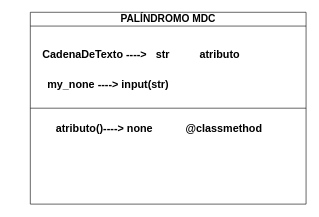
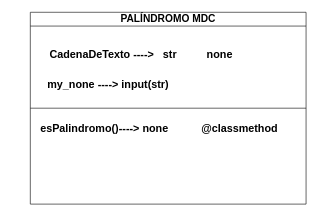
(141, 54) -> (141, 54)
(159, 129) -> (159, 129)
